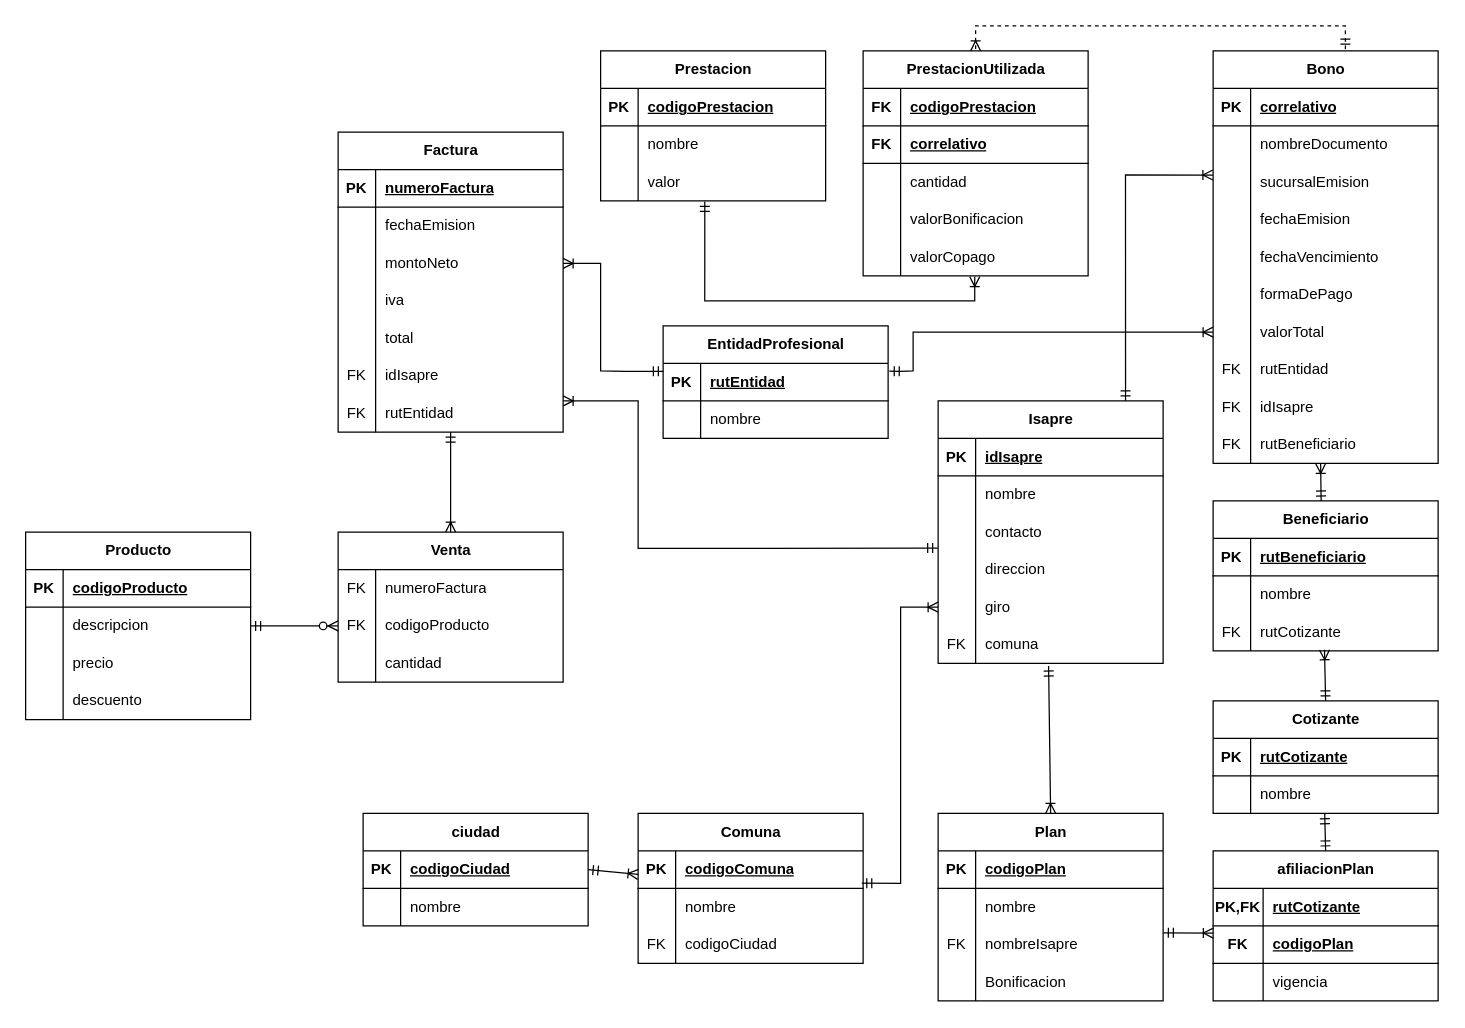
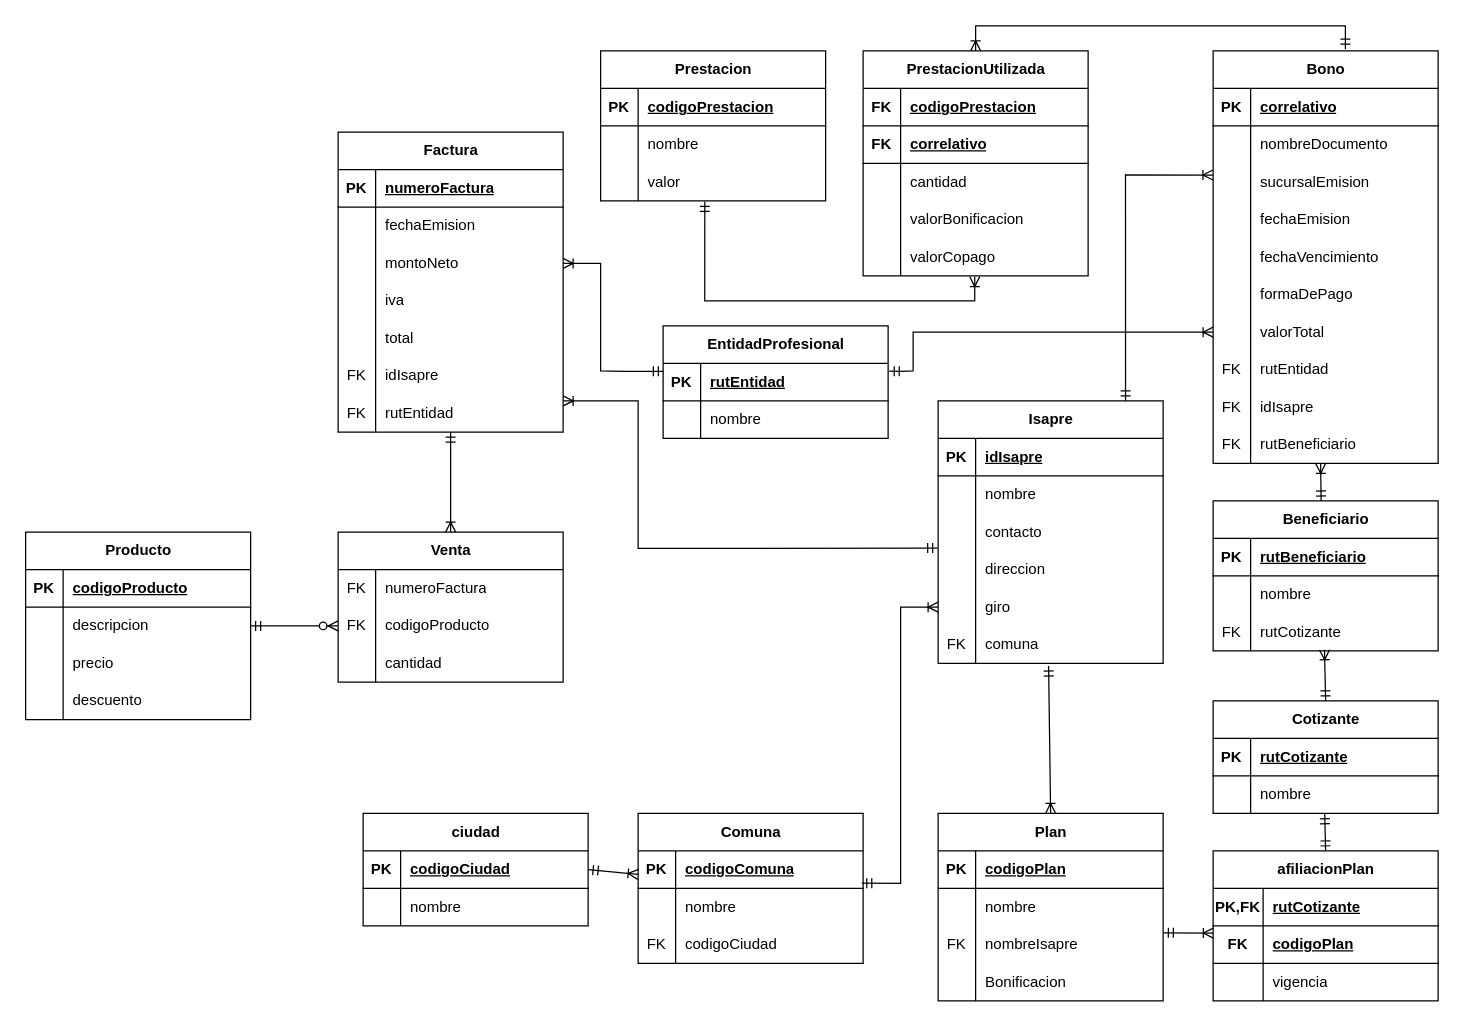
(1157, 26) -> (1157, 26)
